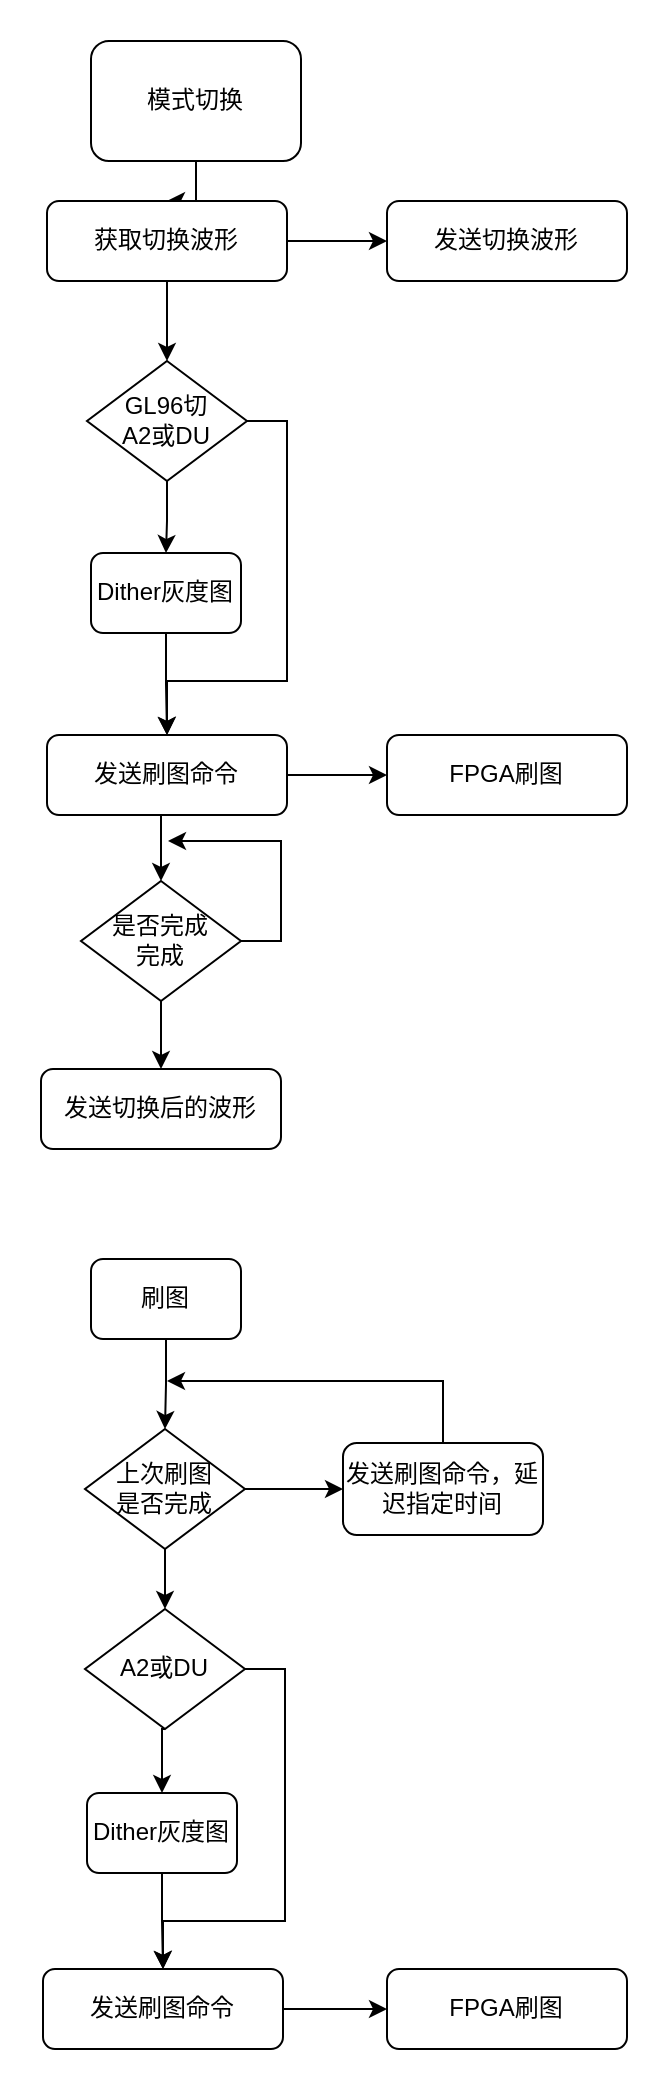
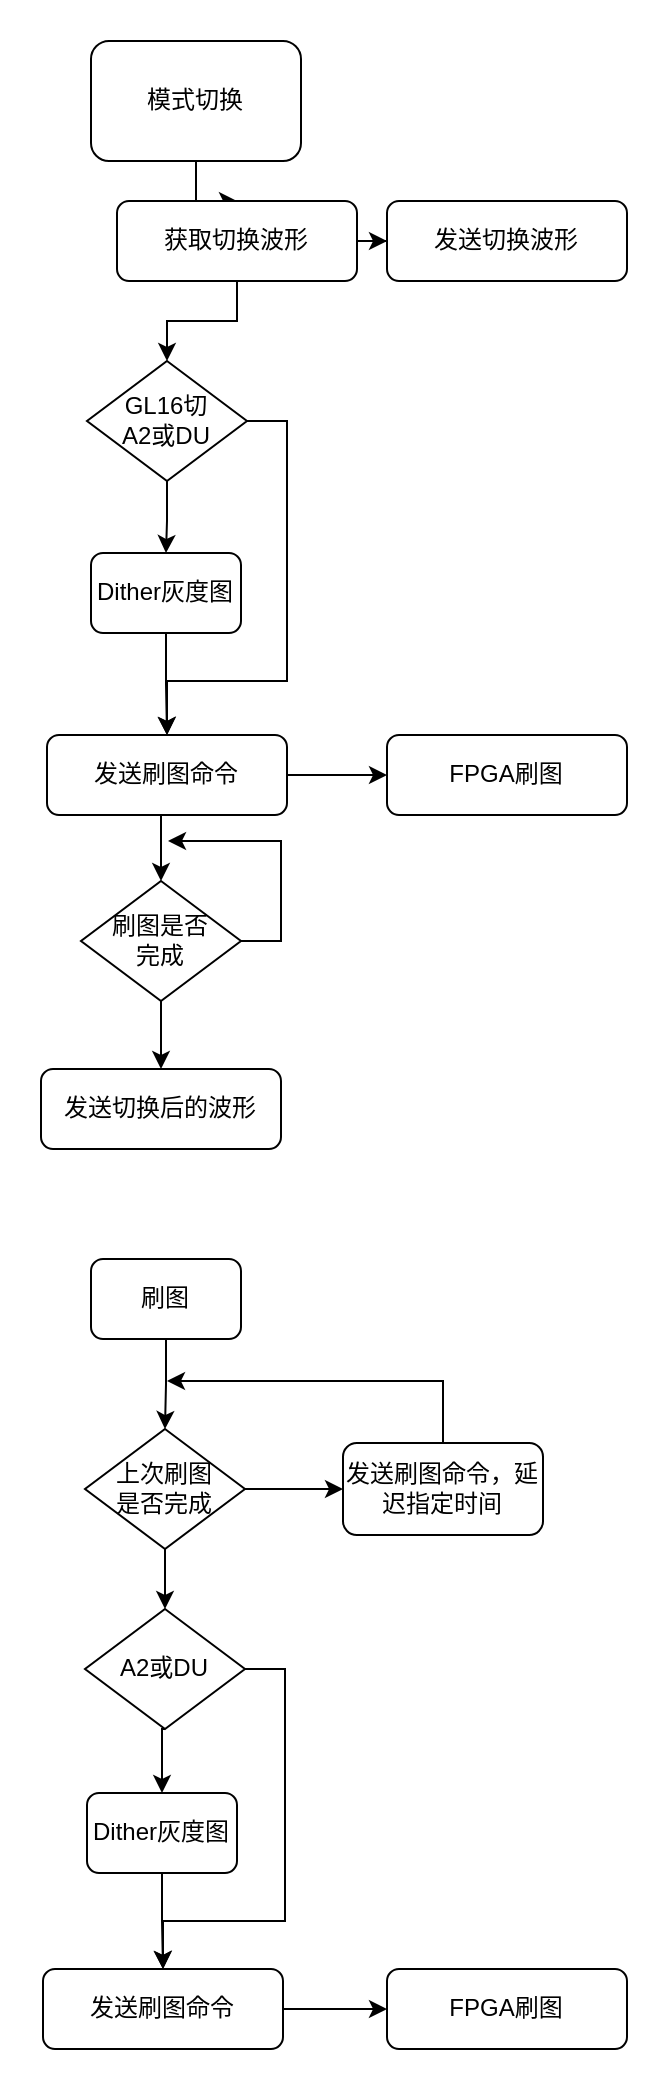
(167, 241) -> (237, 241)
(167, 421) -> (167, 421)
(161, 941) -> (161, 941)
